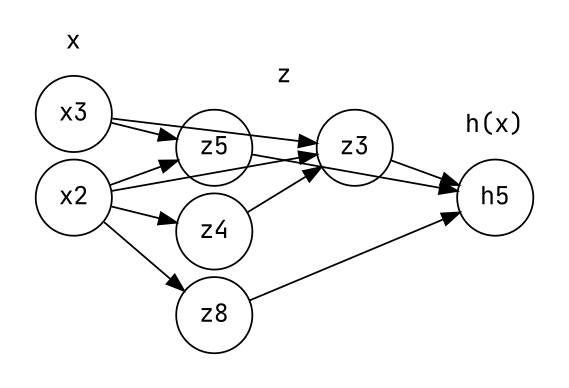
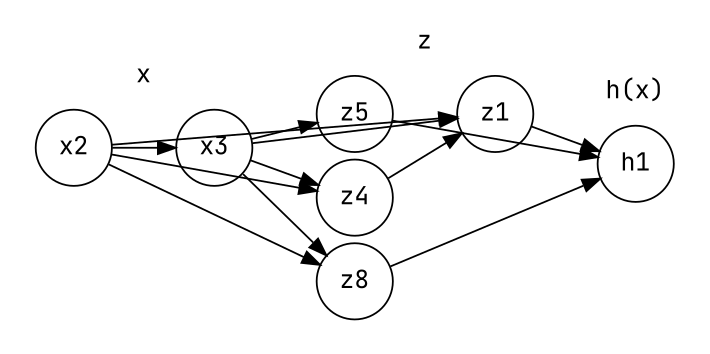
(355, 148) -> (495, 114)
none -> (279, 171)
(138, 175) -> (135, 148)
(495, 198) -> (636, 164)
none -> (278, 208)
